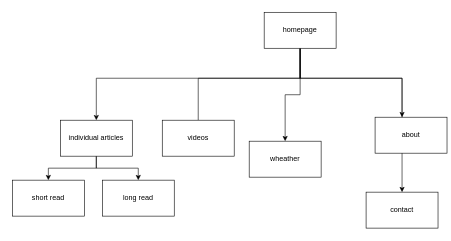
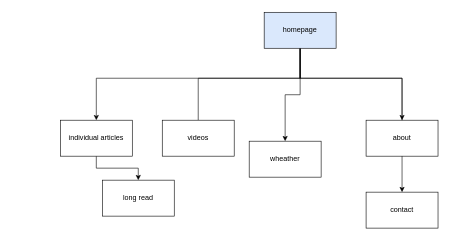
(300, 30) -> (300, 30)
(411, 135) -> (402, 138)
(48, 171) -> none
(48, 198) -> none
